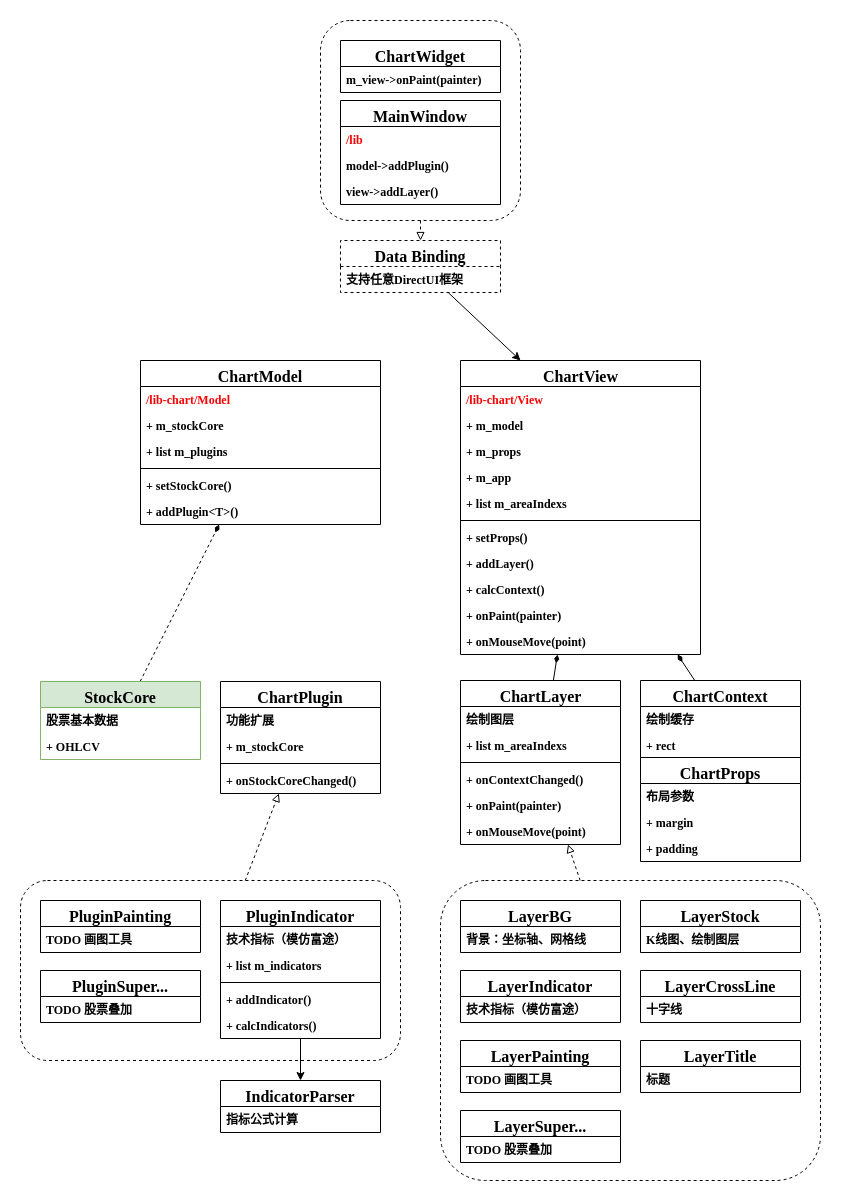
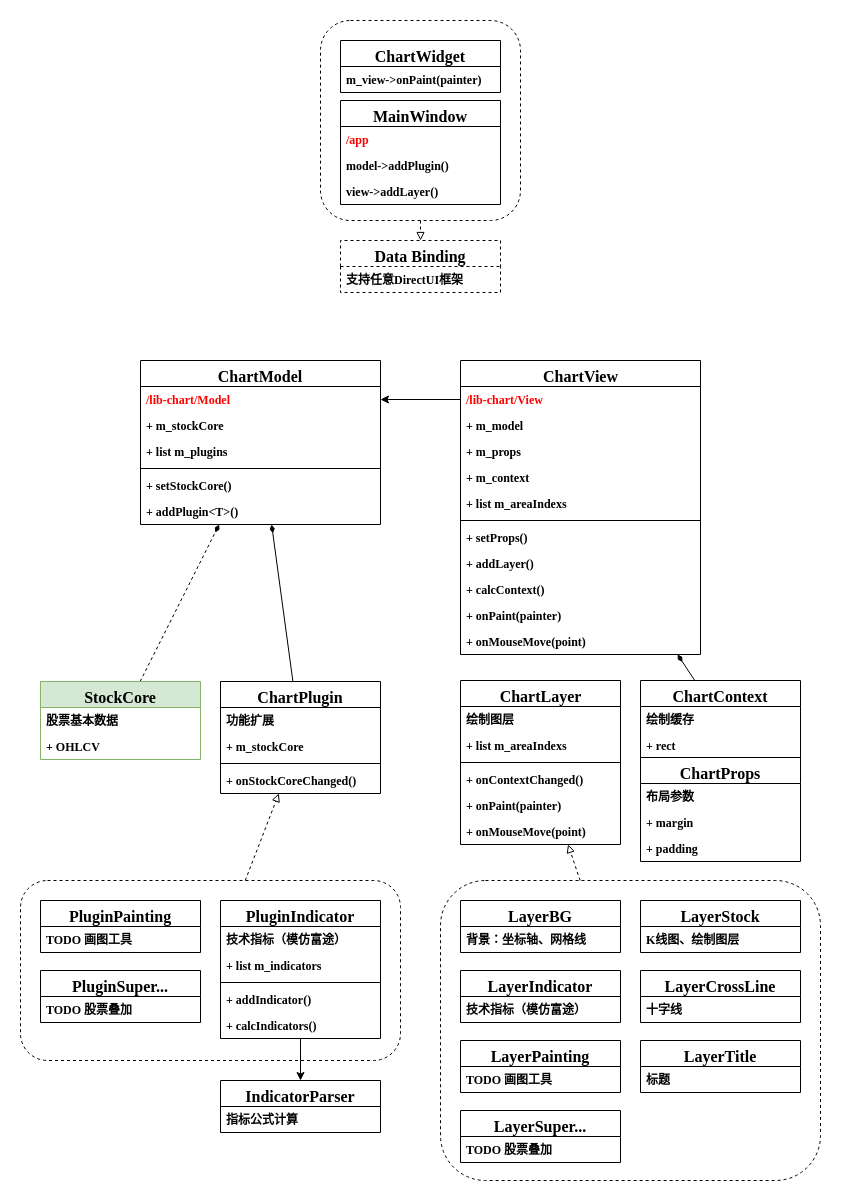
(356, 140) -> (359, 140)
(483, 325) -> none
none -> (423, 400)
(488, 478) -> (501, 478)
none -> (283, 607)
(555, 671) -> none
